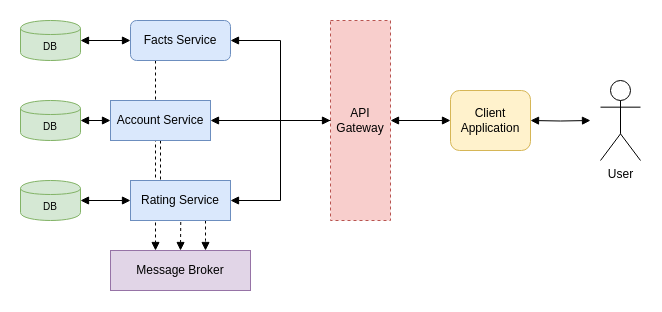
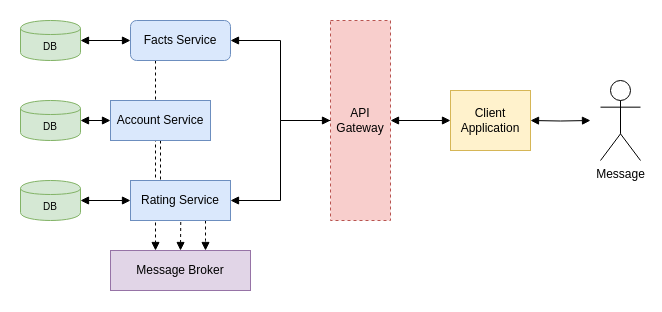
(249, 121) -> none
(491, 121) -> (491, 121)
(621, 175) -> (621, 175)
